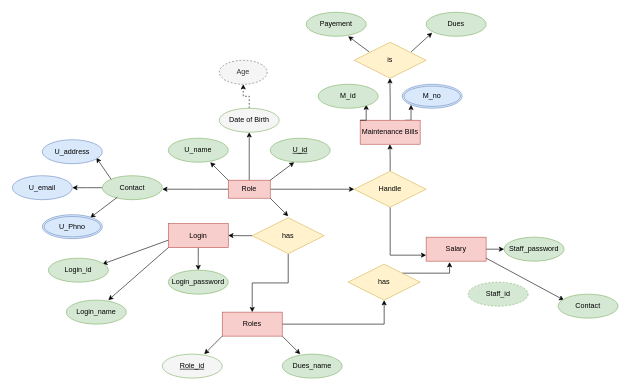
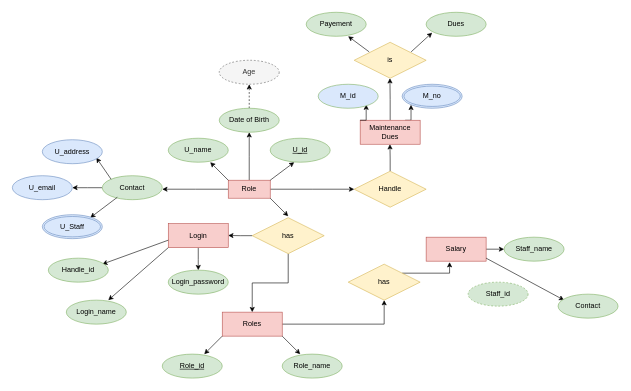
(243, 72) -> (249, 72)
(348, 96) -> (348, 96)
(249, 120) -> (249, 120)
(390, 132) -> (390, 132)
(72, 227) -> (72, 227)
(534, 249) -> (534, 249)
(420, 255) -> none
(78, 270) -> (78, 270)
(192, 366) -> (192, 366)
(312, 366) -> (312, 366)
